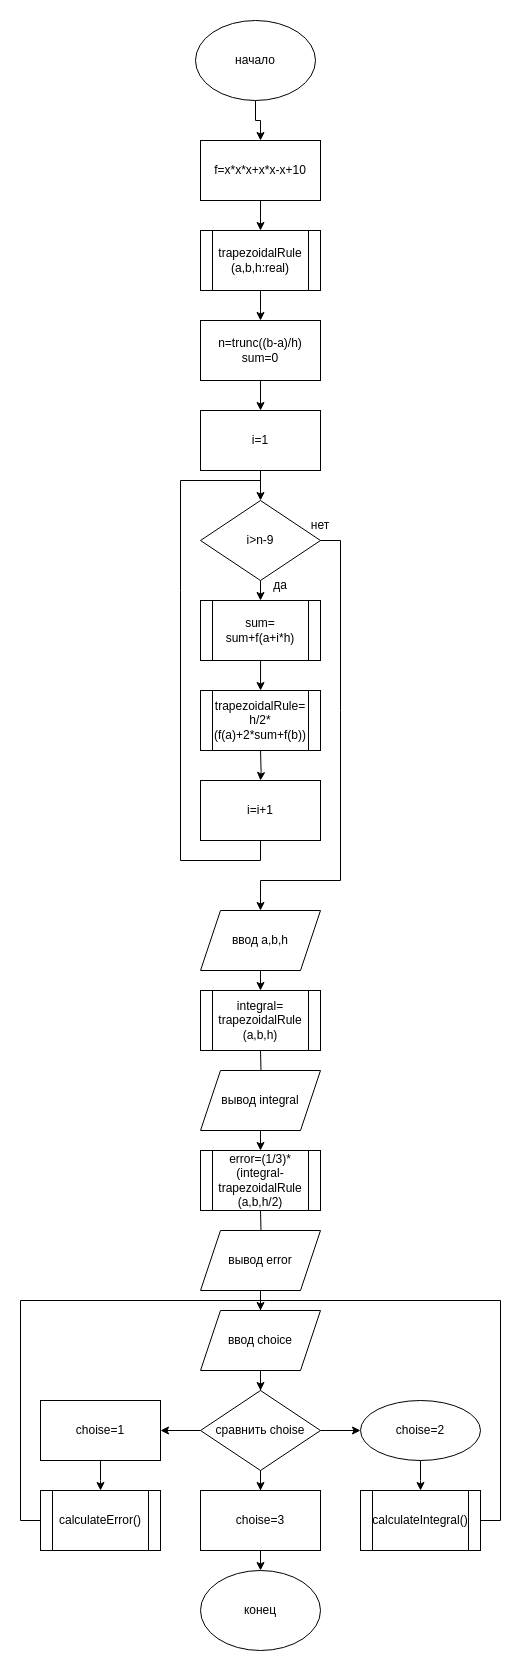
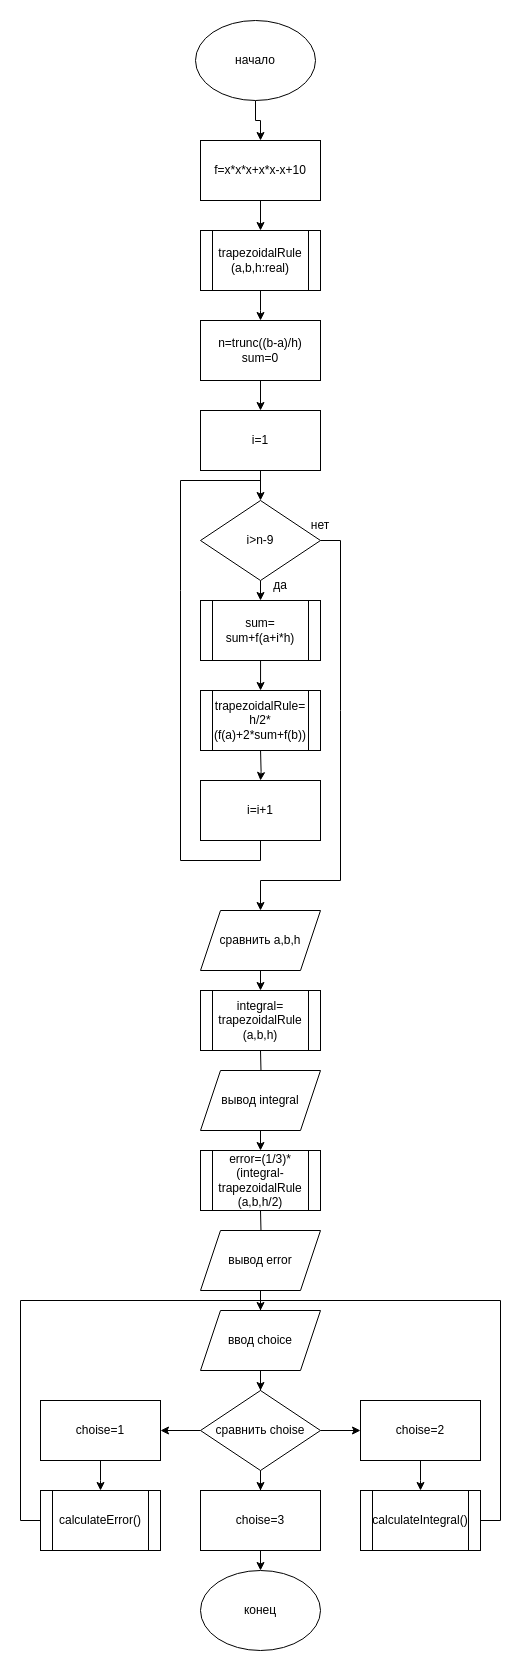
(261, 941) -> (261, 941)
(421, 1431) -> (421, 1431)
